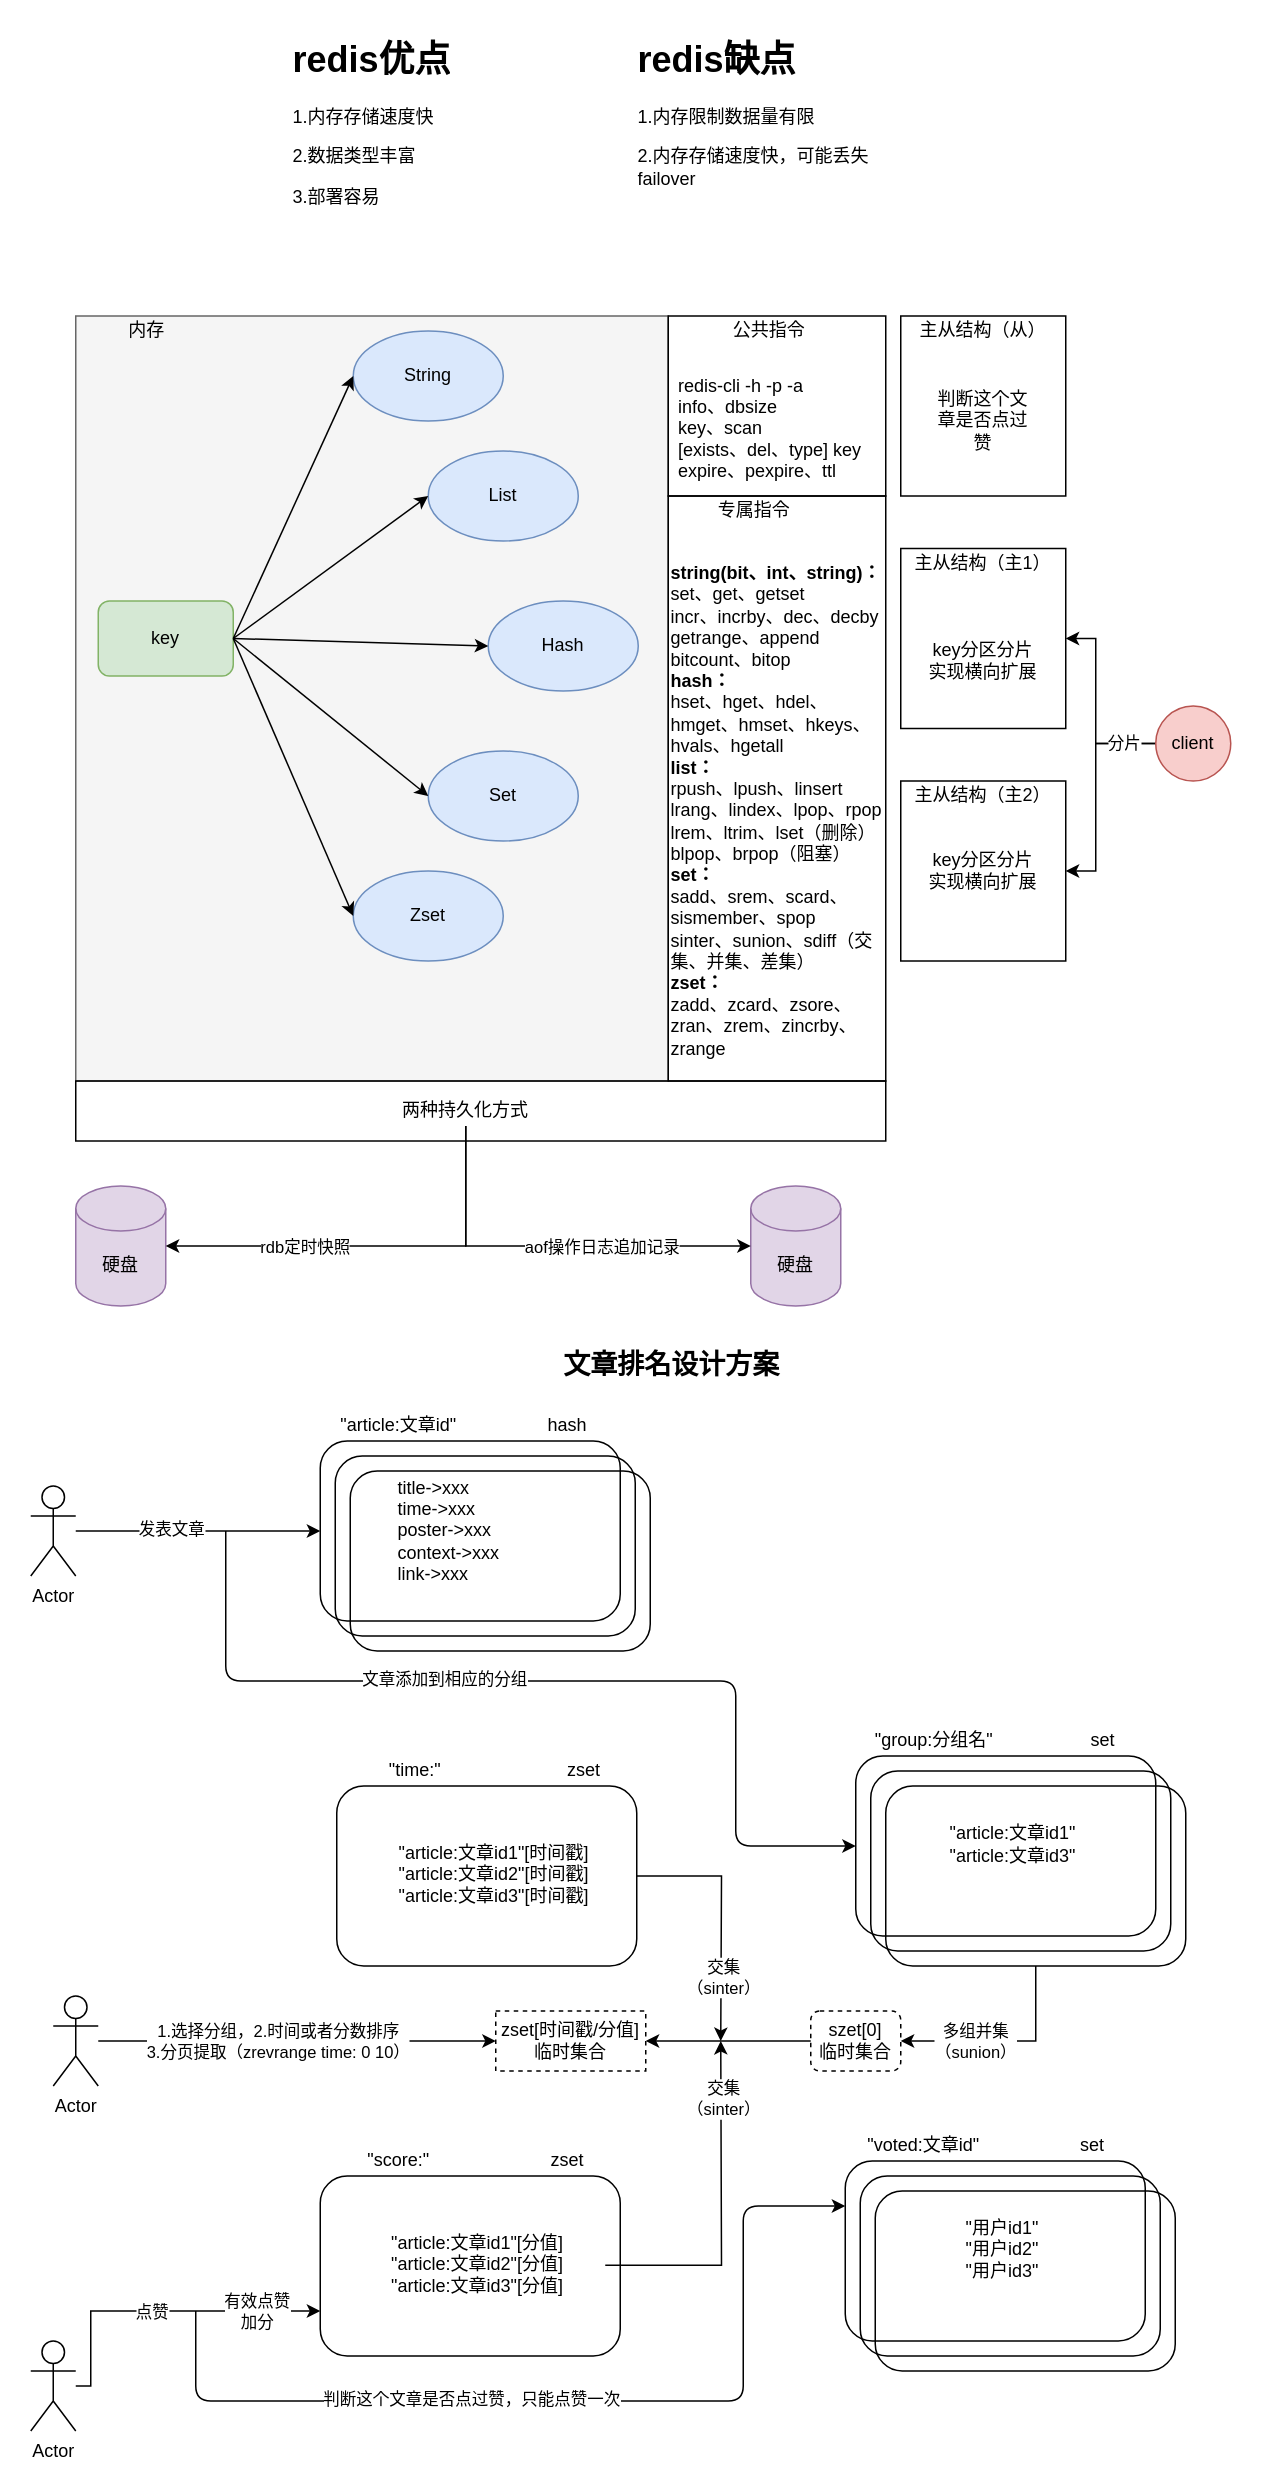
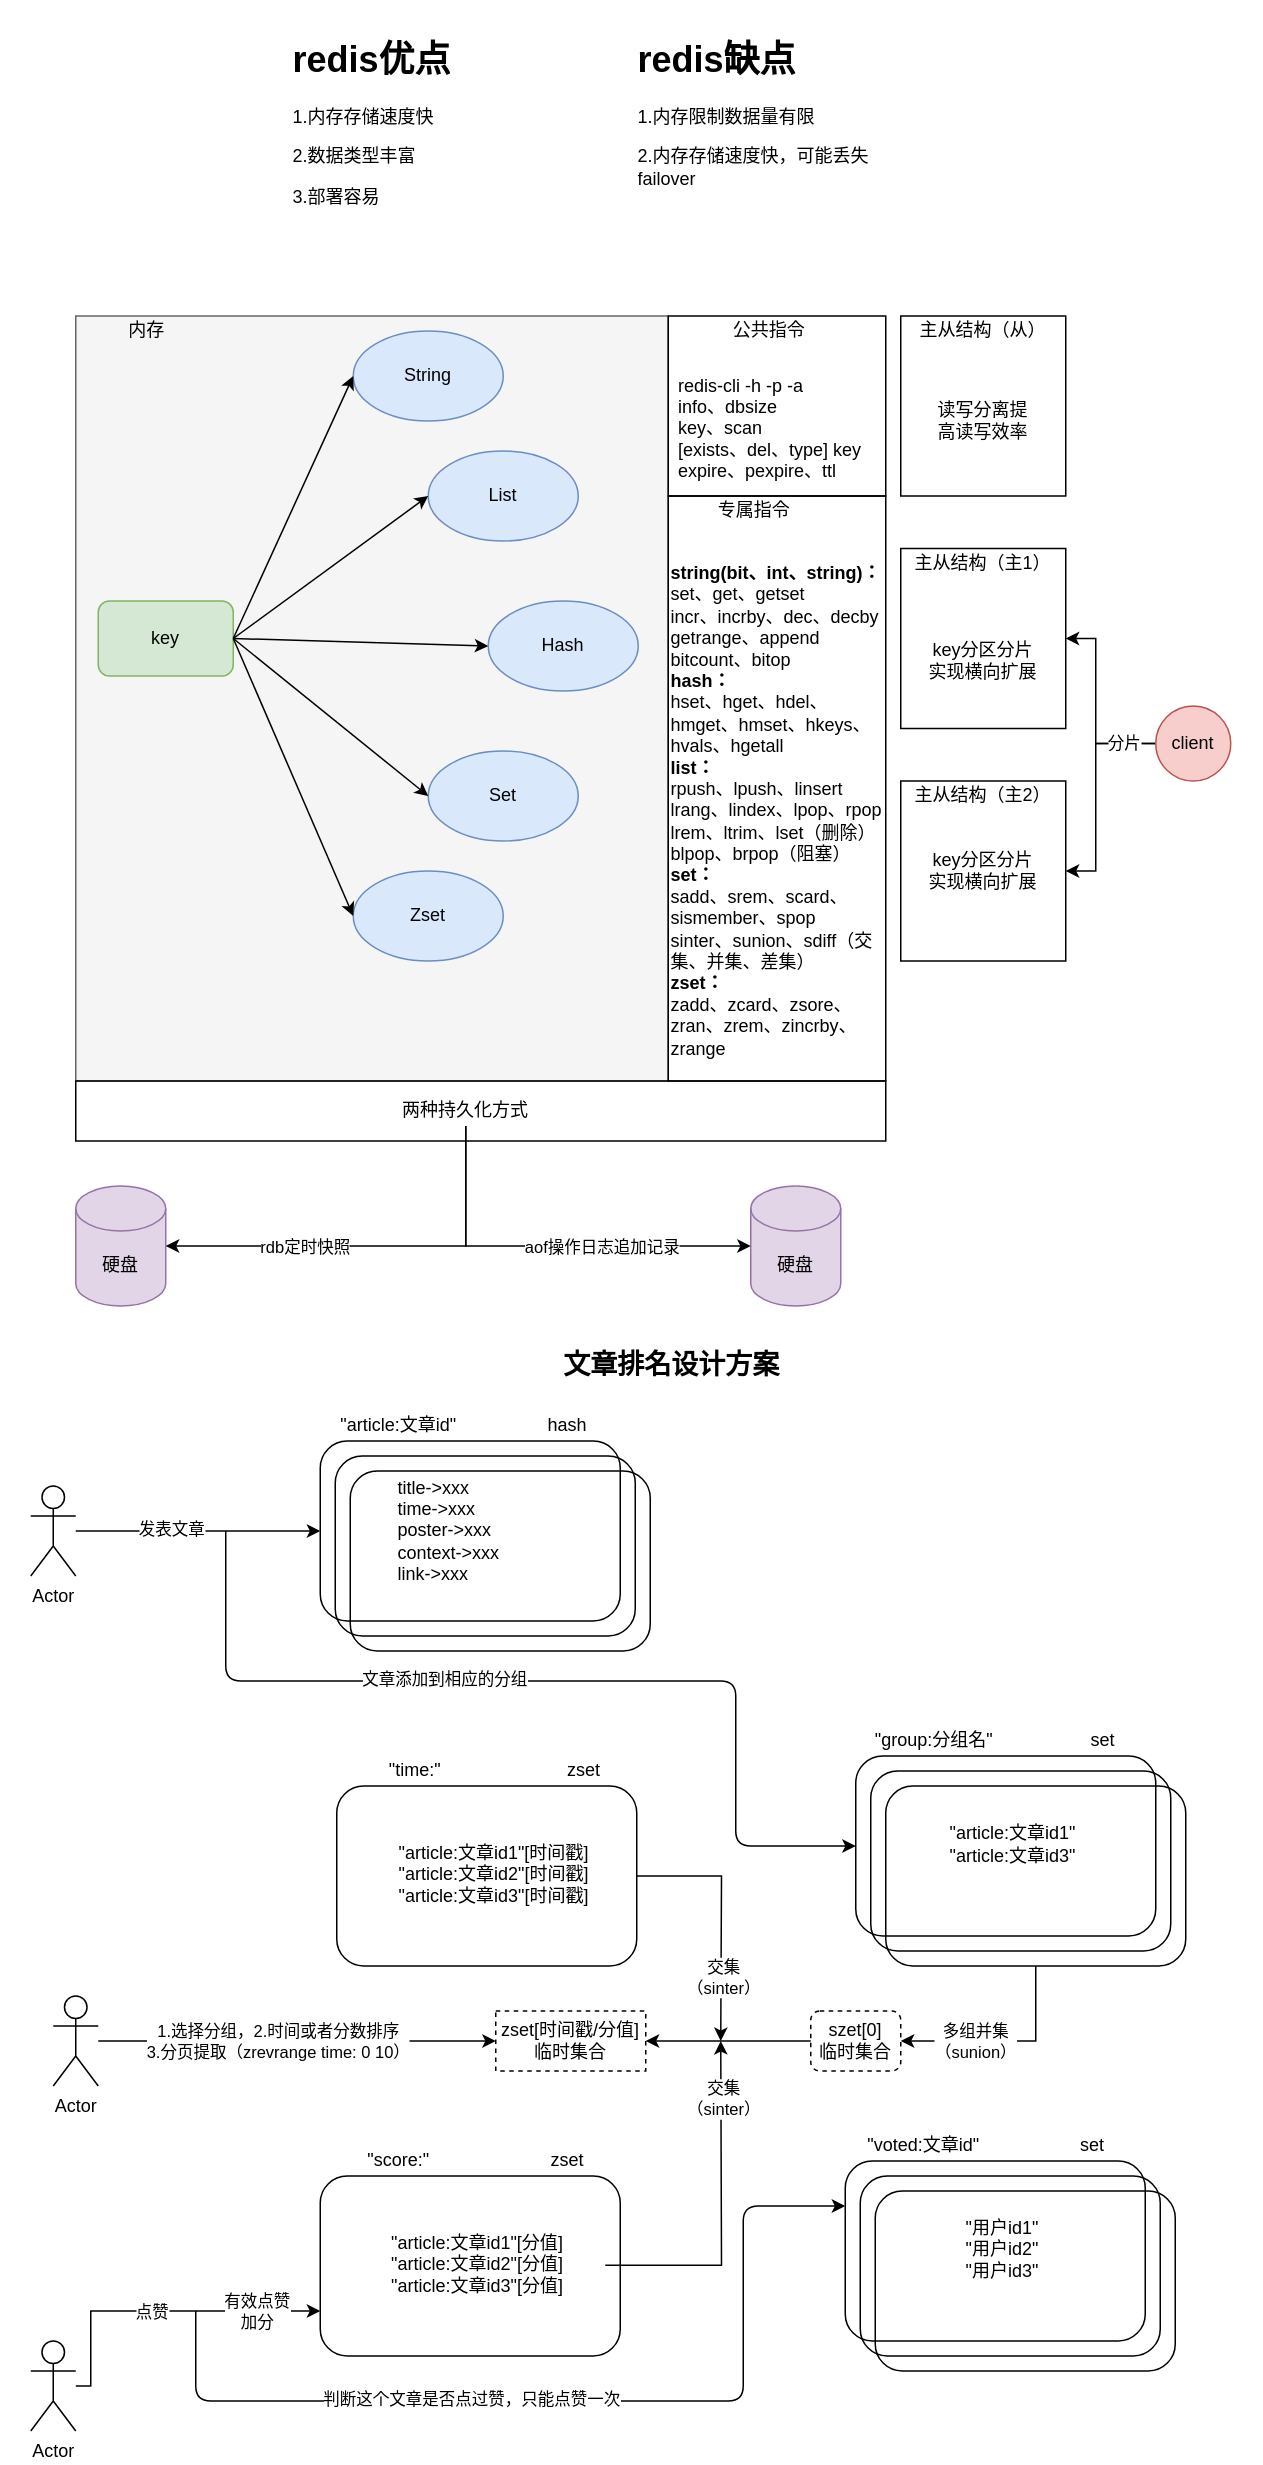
(983, 421) -> (983, 421)
